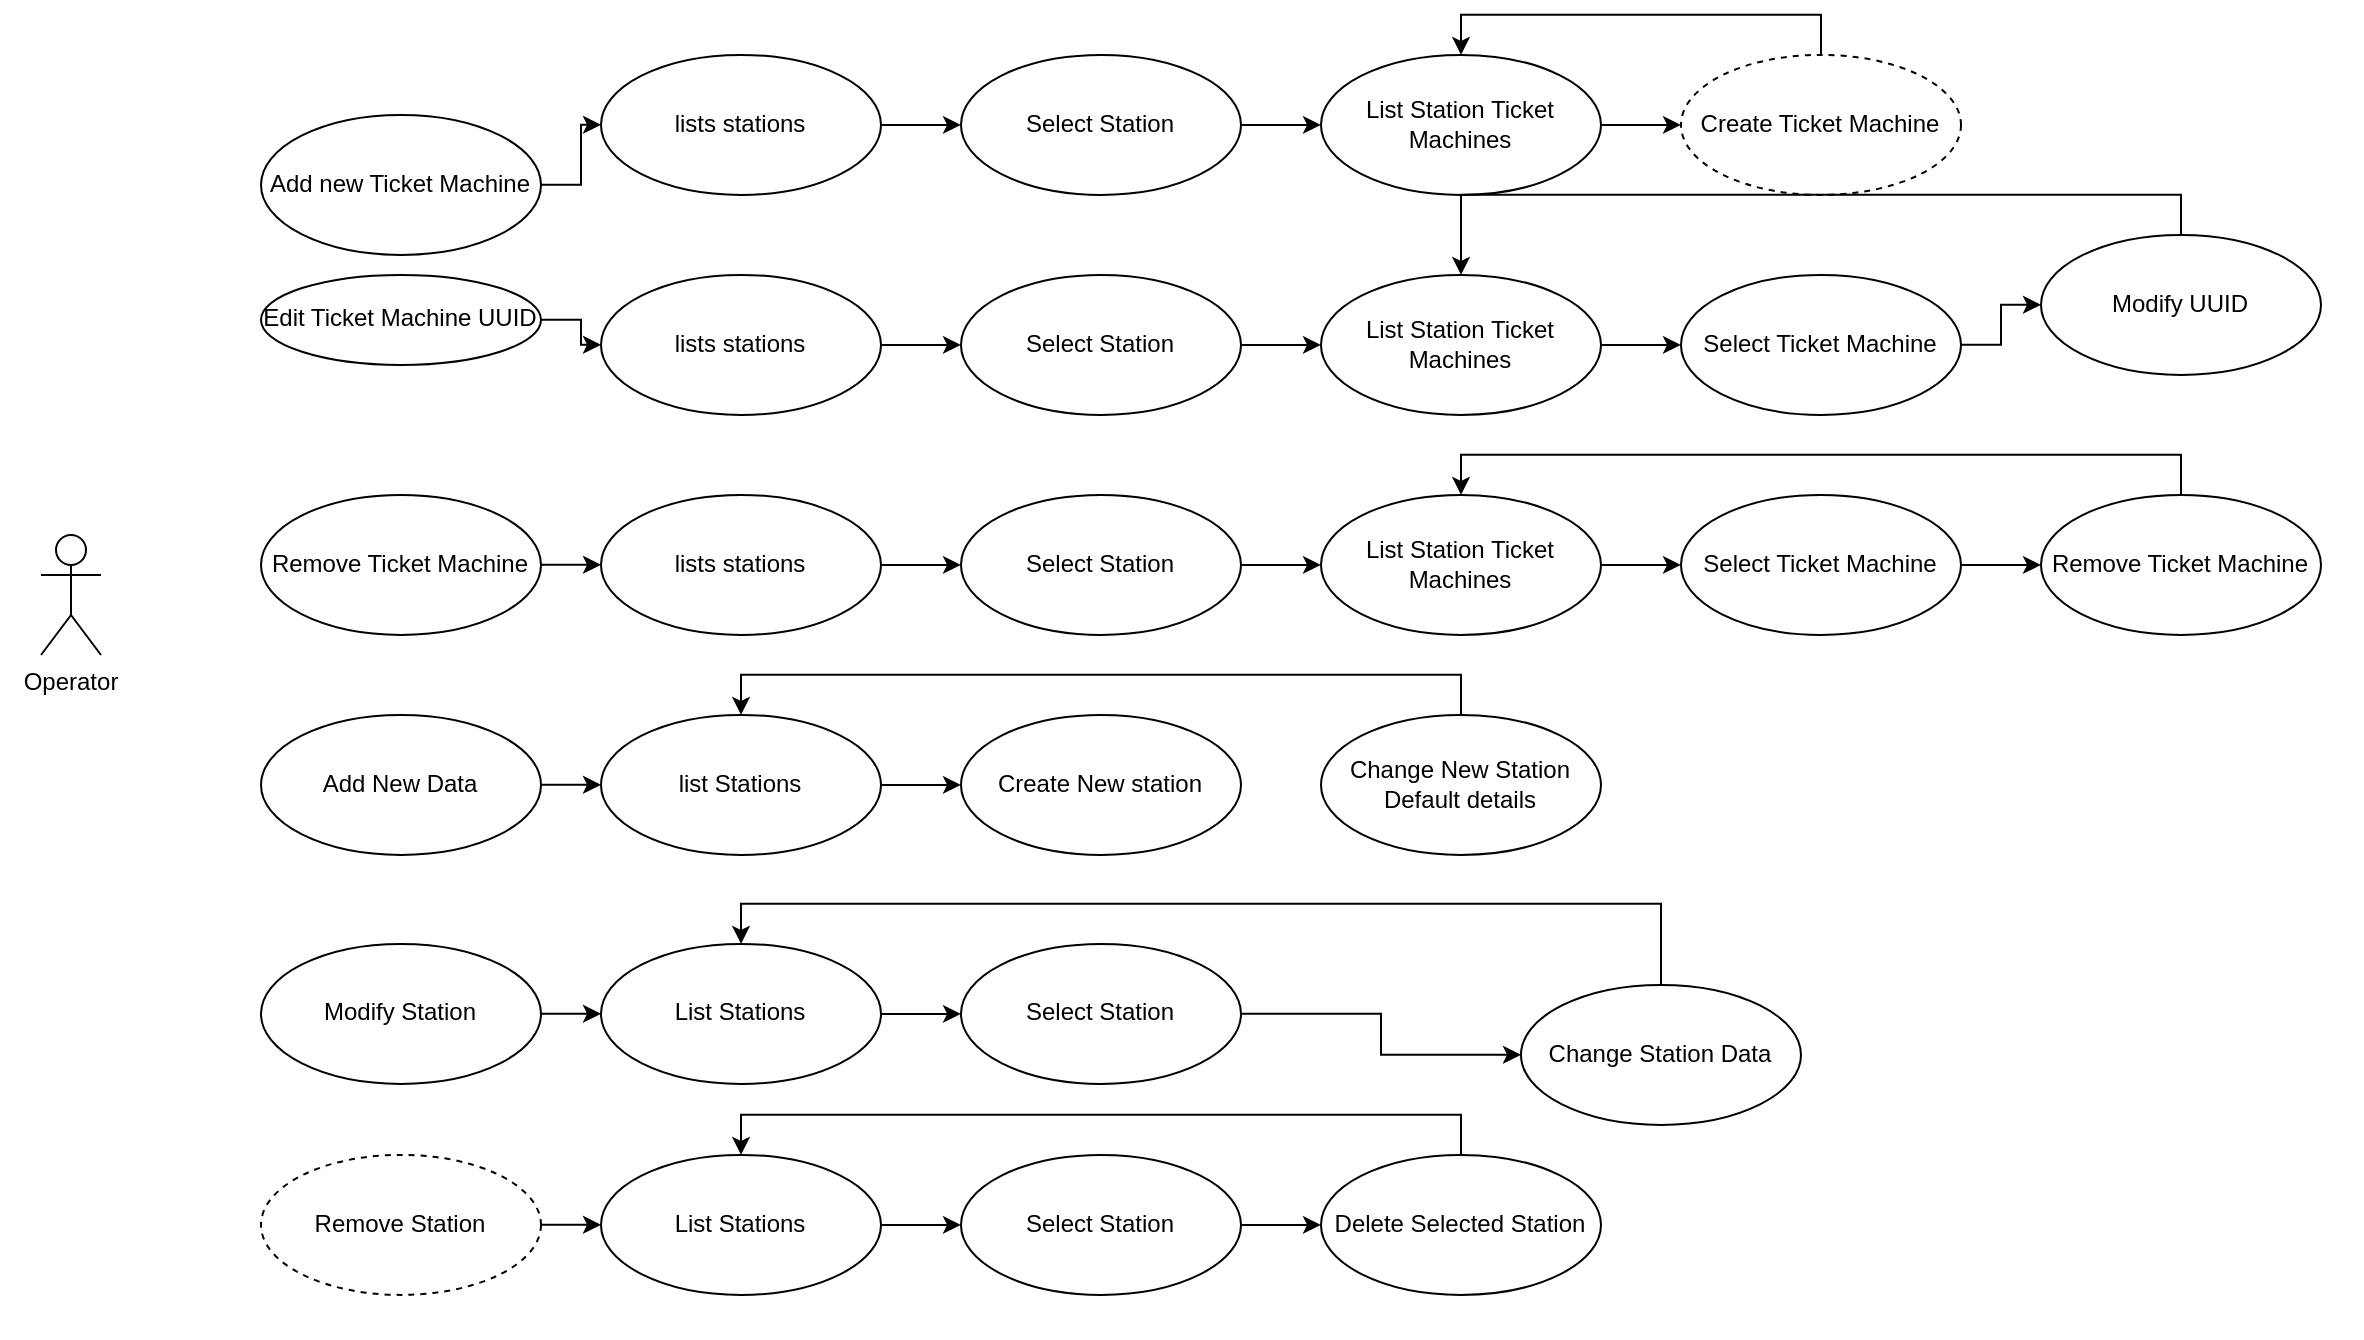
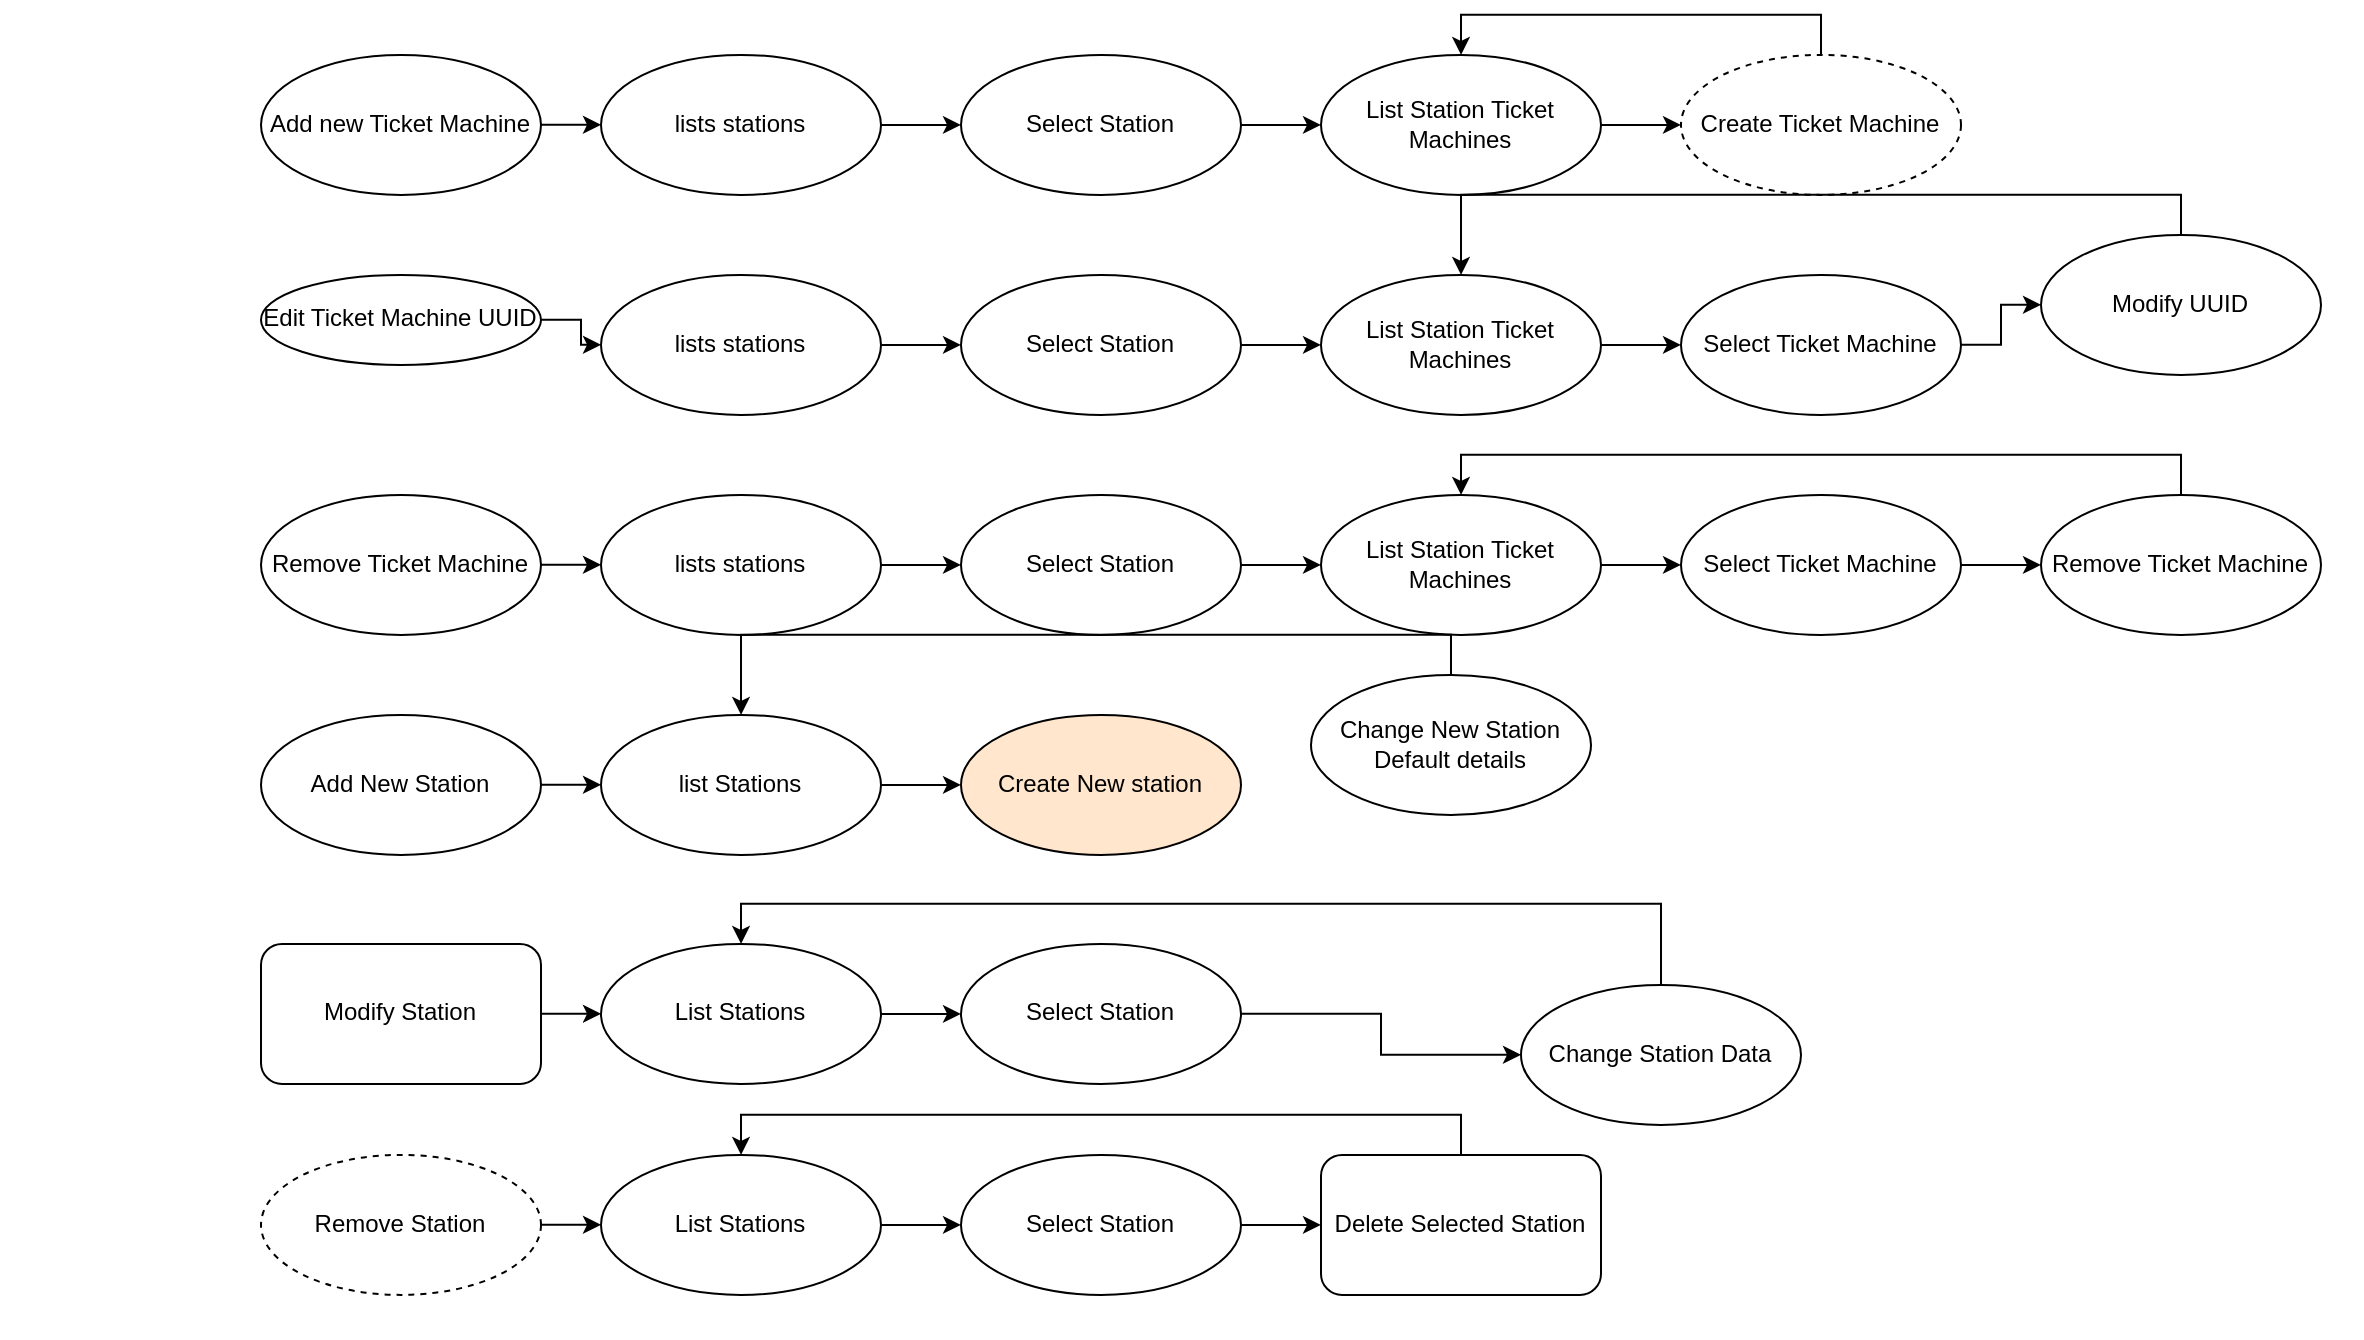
(401, 185) -> (401, 125)
(71, 595) -> none
(401, 785) -> (401, 785)
(1101, 785) -> (1101, 785)
(1461, 785) -> (1451, 745)
(401, 1014) -> (401, 1014)
(1461, 1225) -> (1461, 1225)
